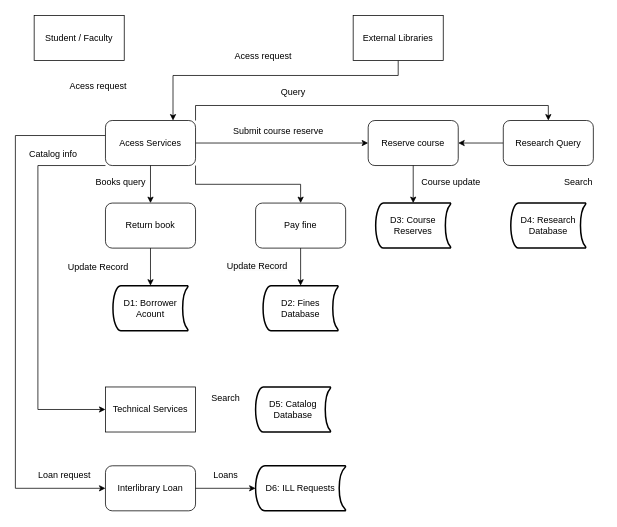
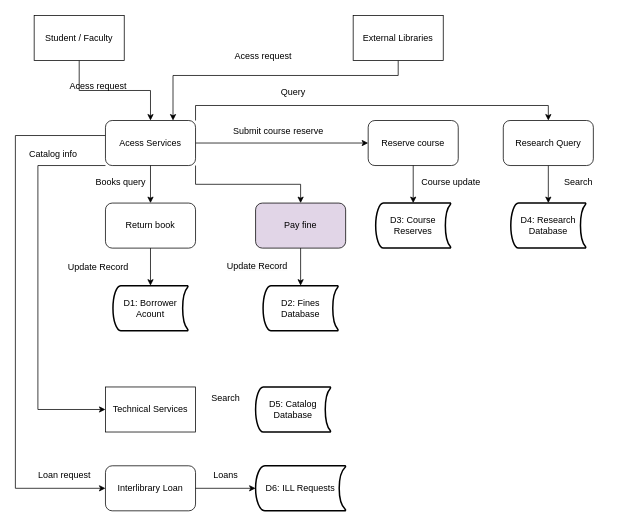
none -> (112, 90)
(465, 143) -> (548, 182)
(300, 225) -> (300, 225)
